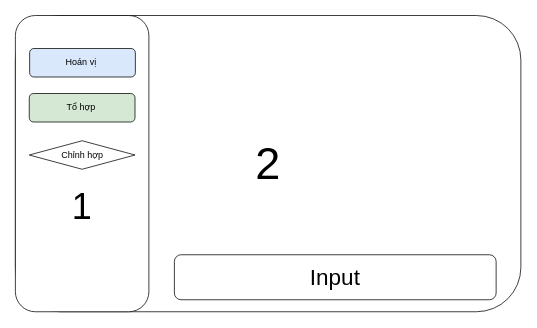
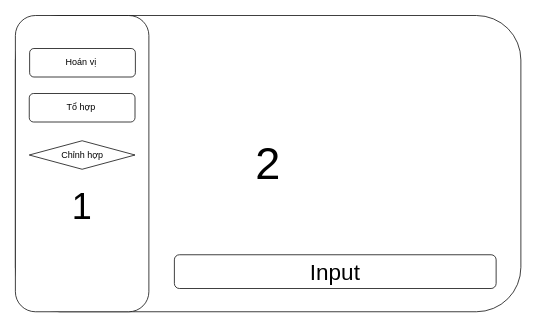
(83, 63) -> (83, 63)
(82, 108) -> (82, 108)
(335, 277) -> (335, 272)
